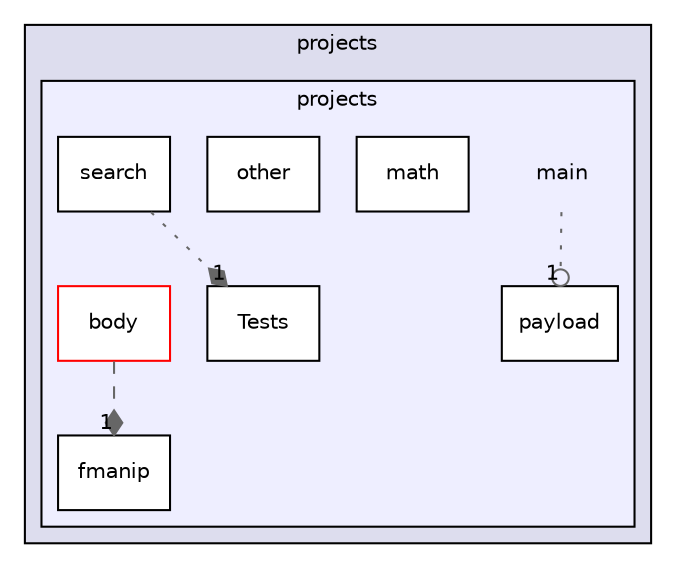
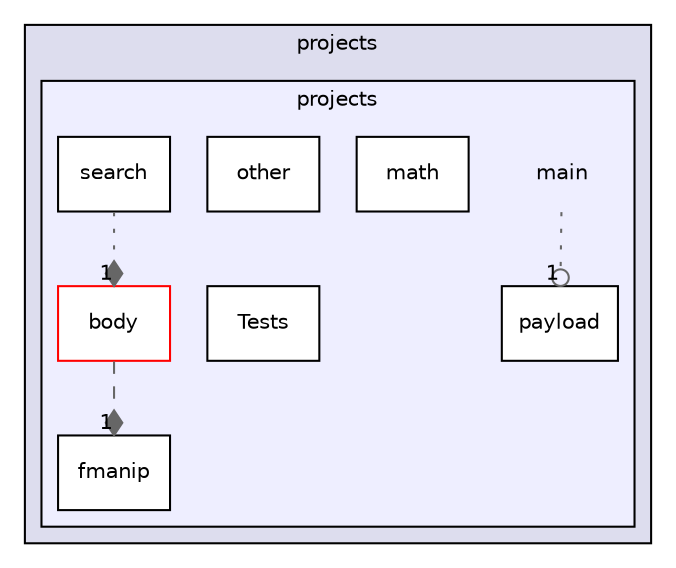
(180, 240) -> (114, 237)
